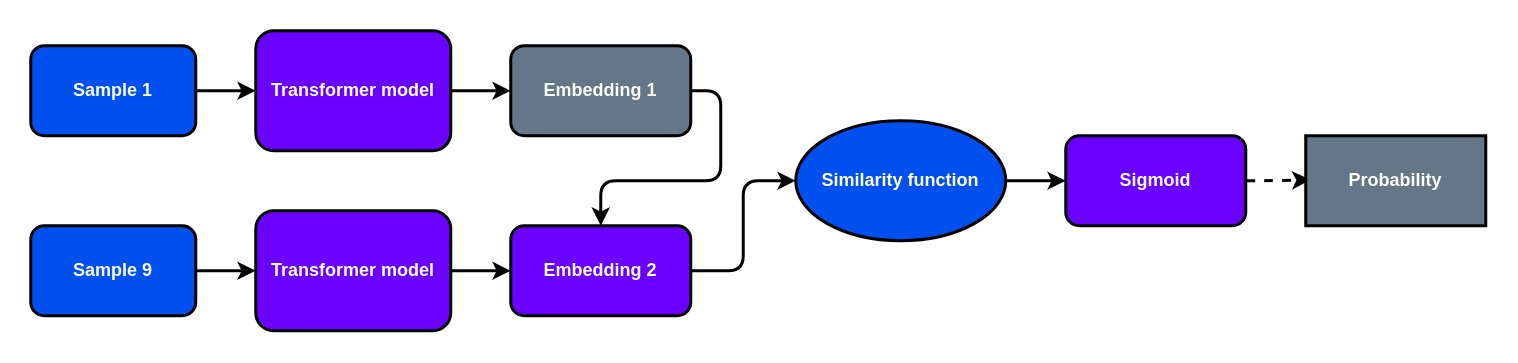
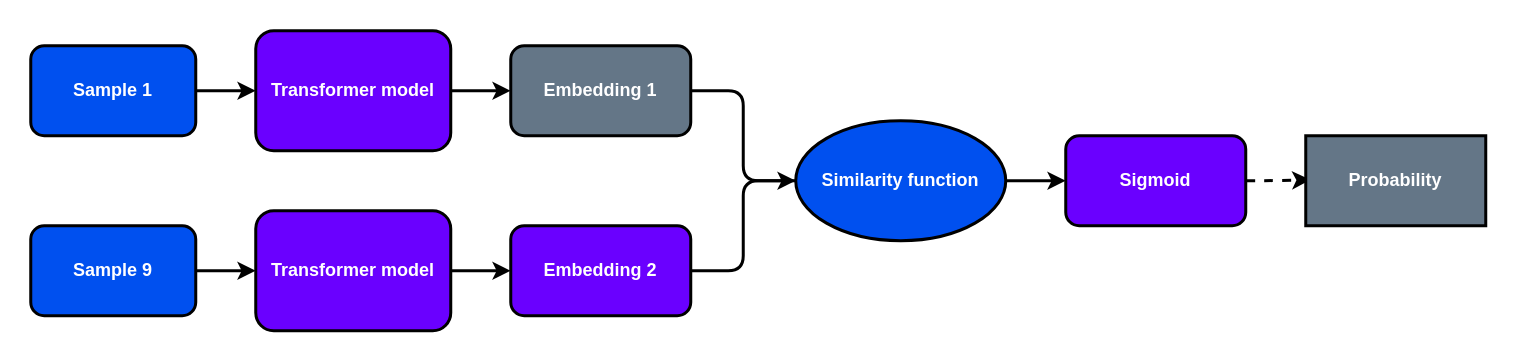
(692, 181) -> (743, 123)
(751, 182) -> (793, 181)
